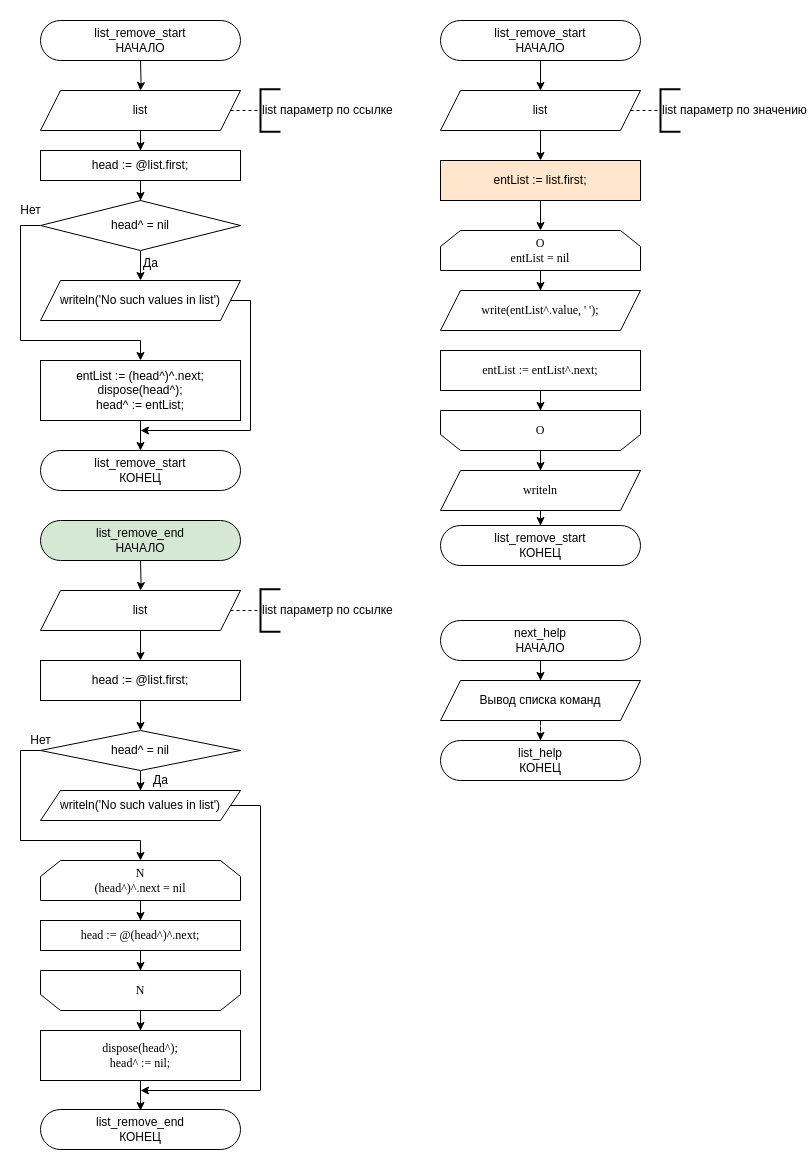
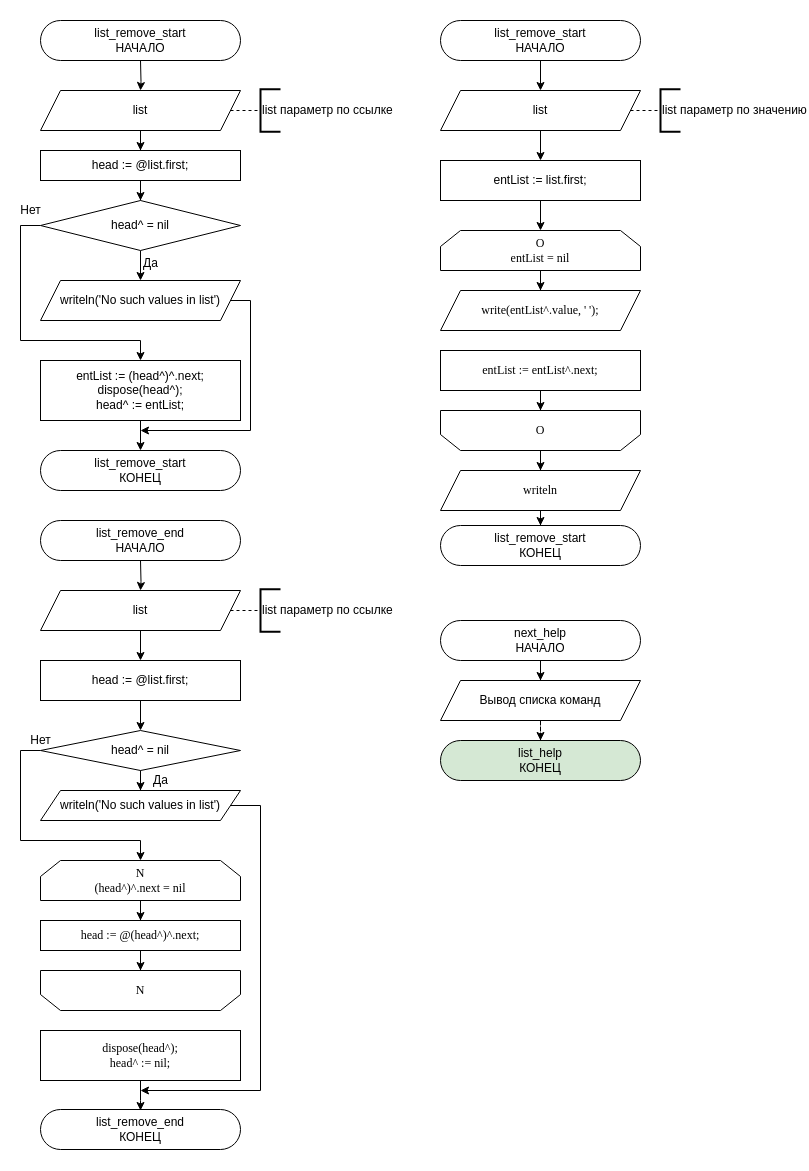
(541, 181) -> (541, 181)
(141, 541) -> (141, 541)
(541, 761) -> (541, 761)
(141, 1025) -> none
